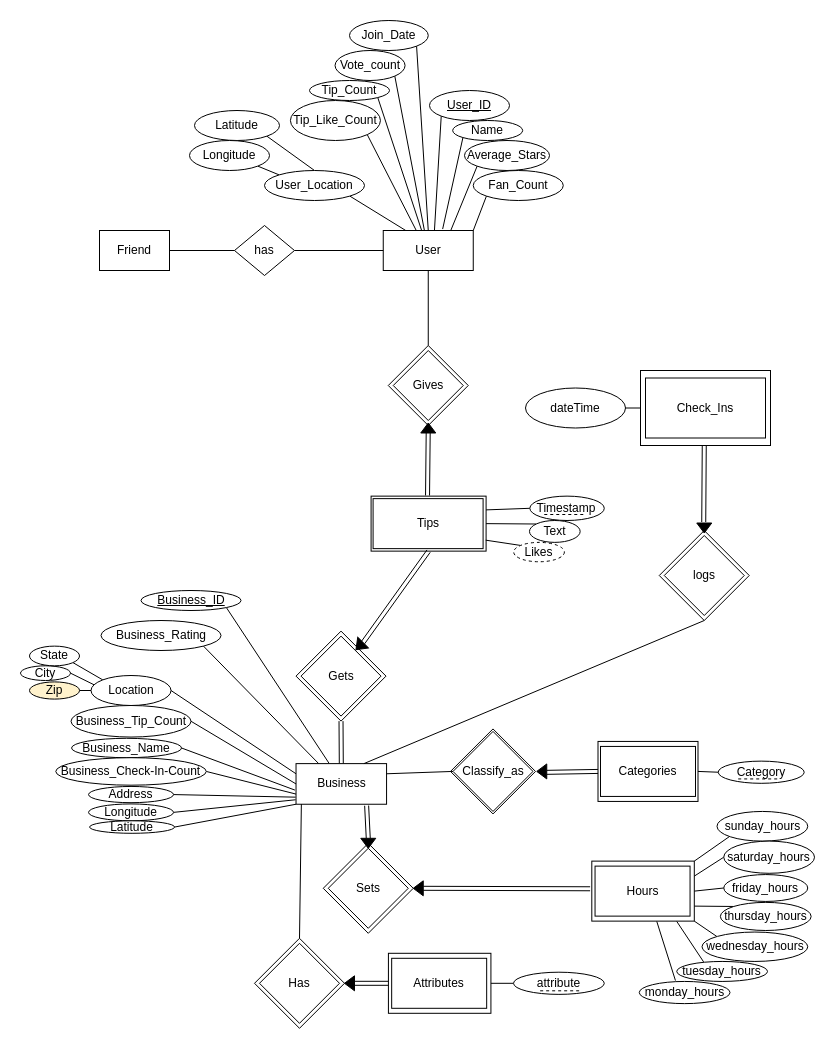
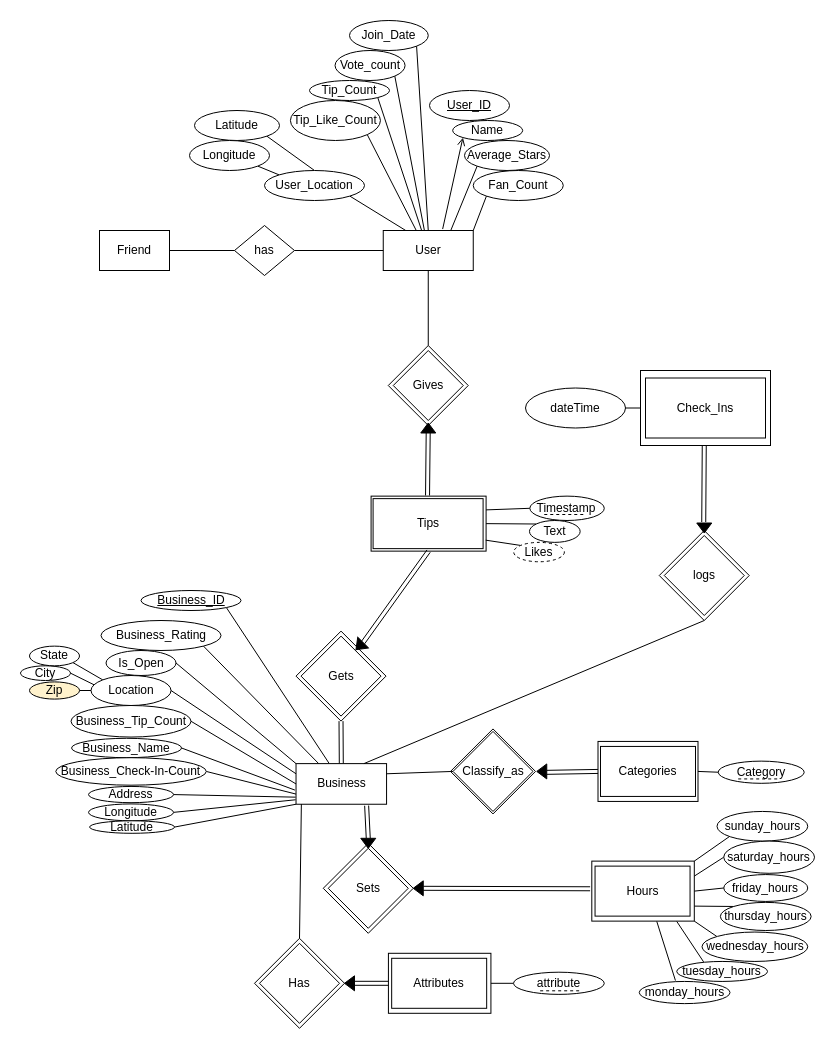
(462, 142) -> (462, 143)
(438, 173) -> none
none -> (141, 663)
none -> (236, 713)
